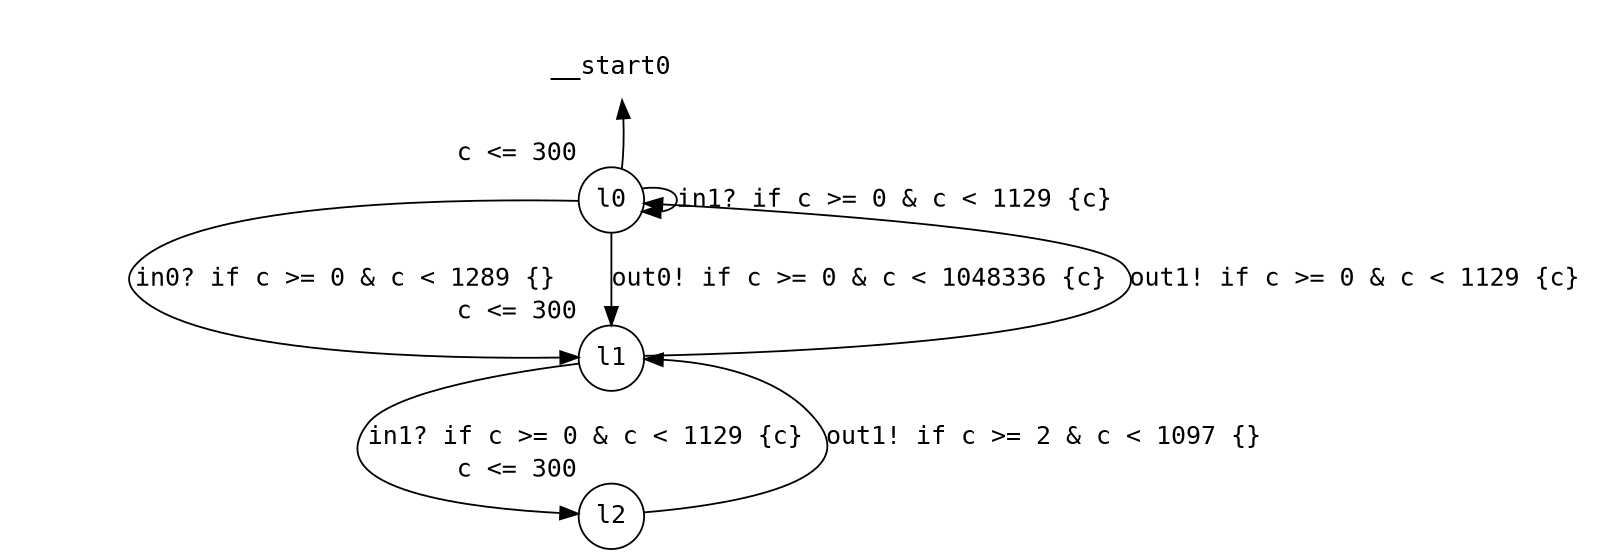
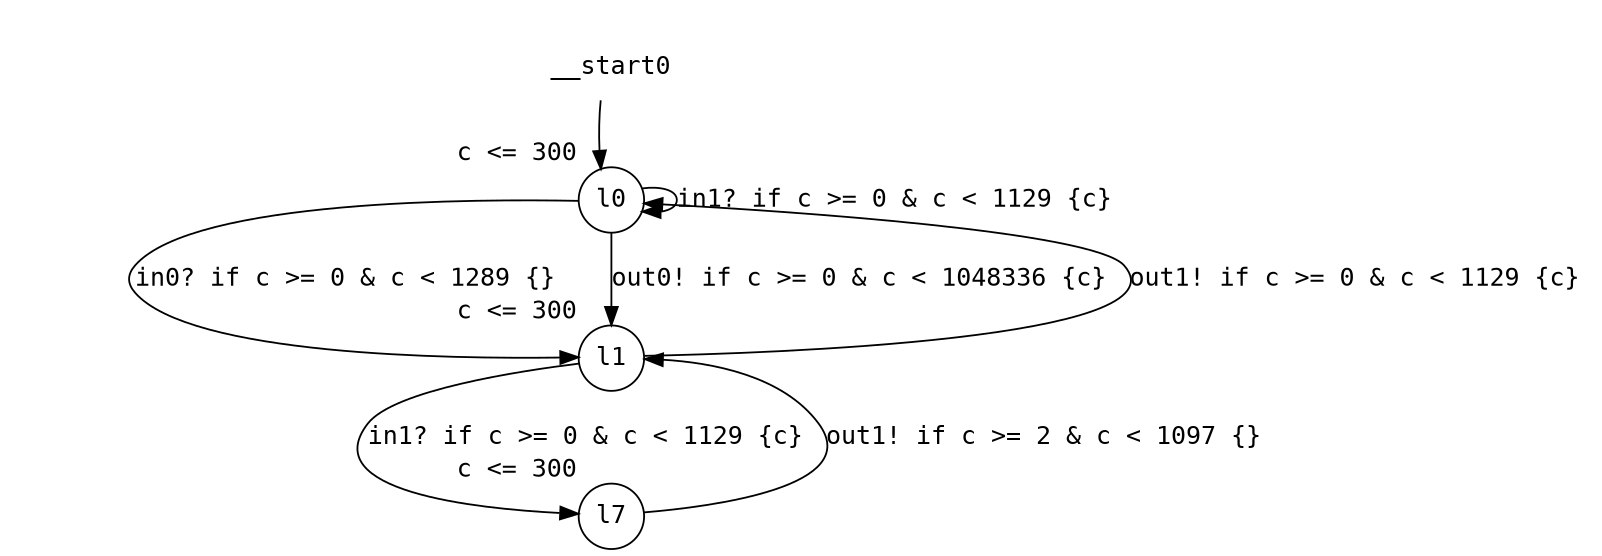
(624, 144) -> (599, 125)
(611, 516) -> (611, 516)
